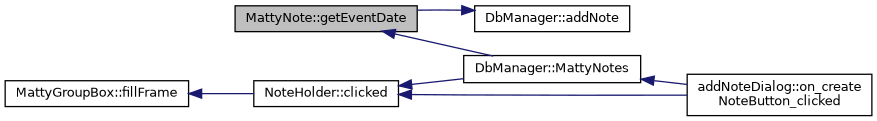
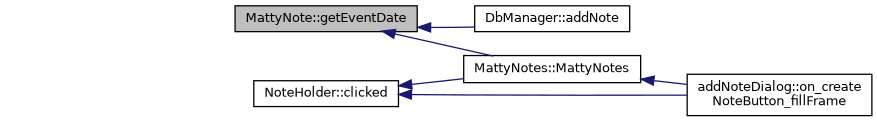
(440, 10) -> (453, 27)
(552, 69) -> (552, 69)
(97, 94) -> none
(780, 95) -> (780, 95)
